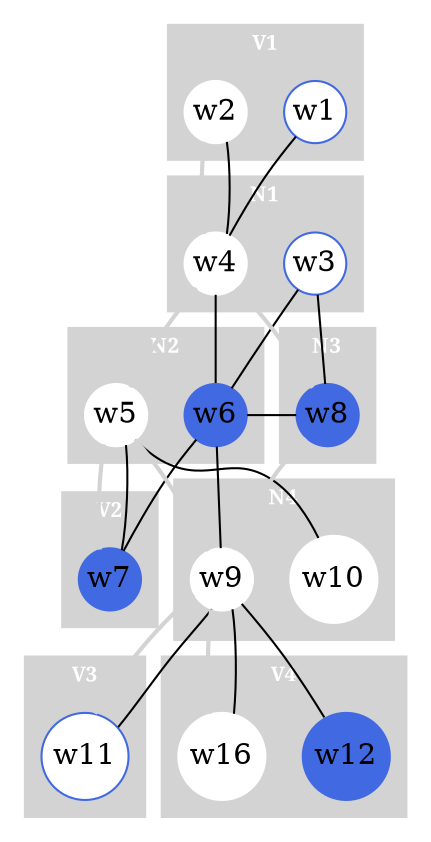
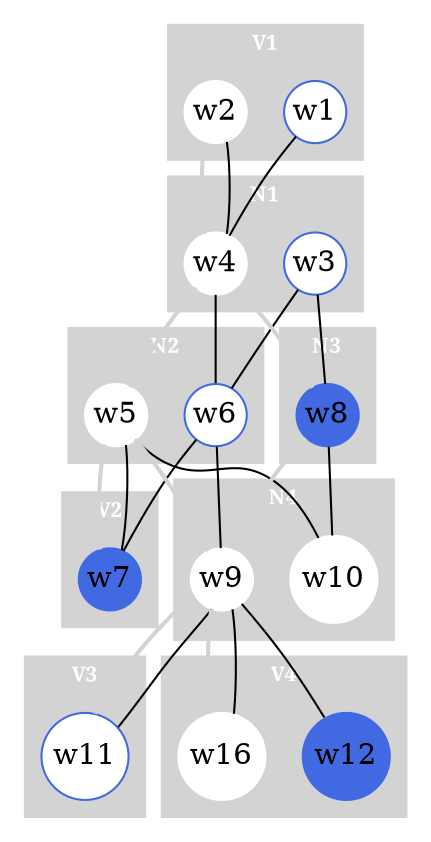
(216, 415) -> (216, 415)
(272, 415) -> (331, 493)
